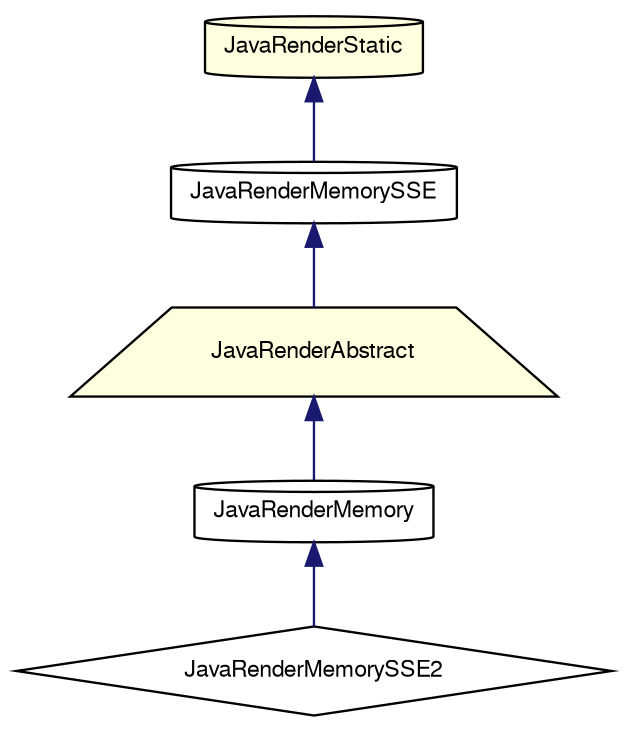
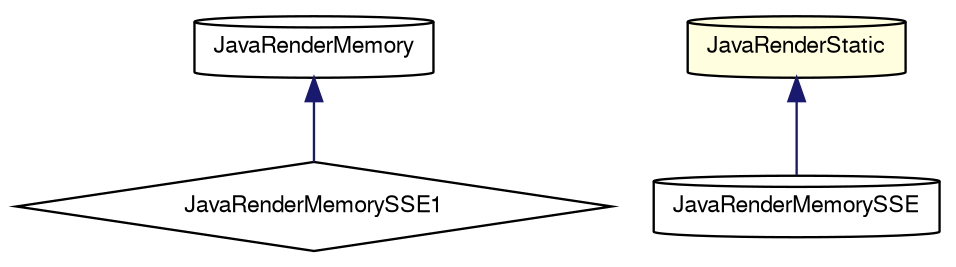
(314, 352) -> none
(314, 671) -> (314, 206)
